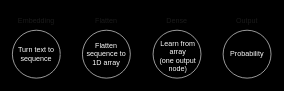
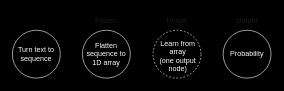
(36, 21) -> none
(177, 54) -> (177, 54)
